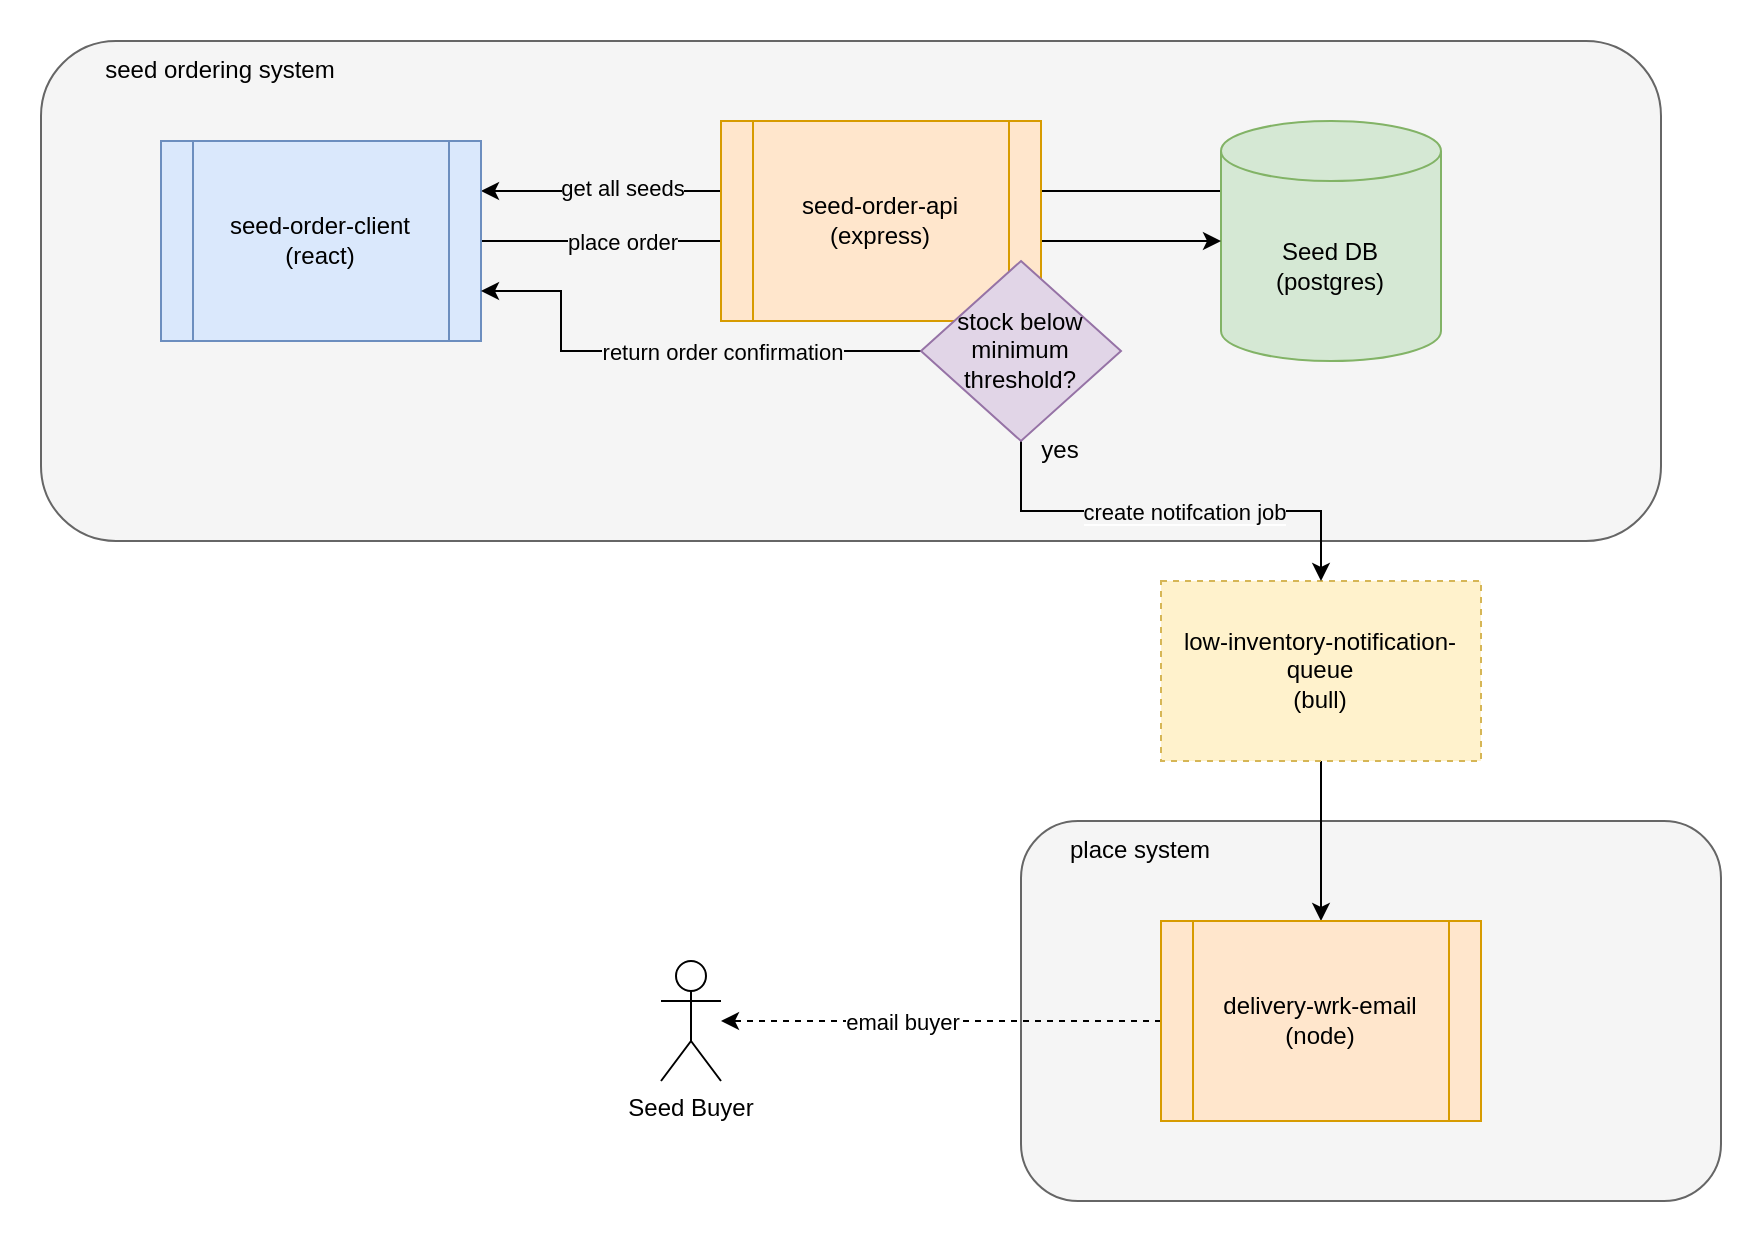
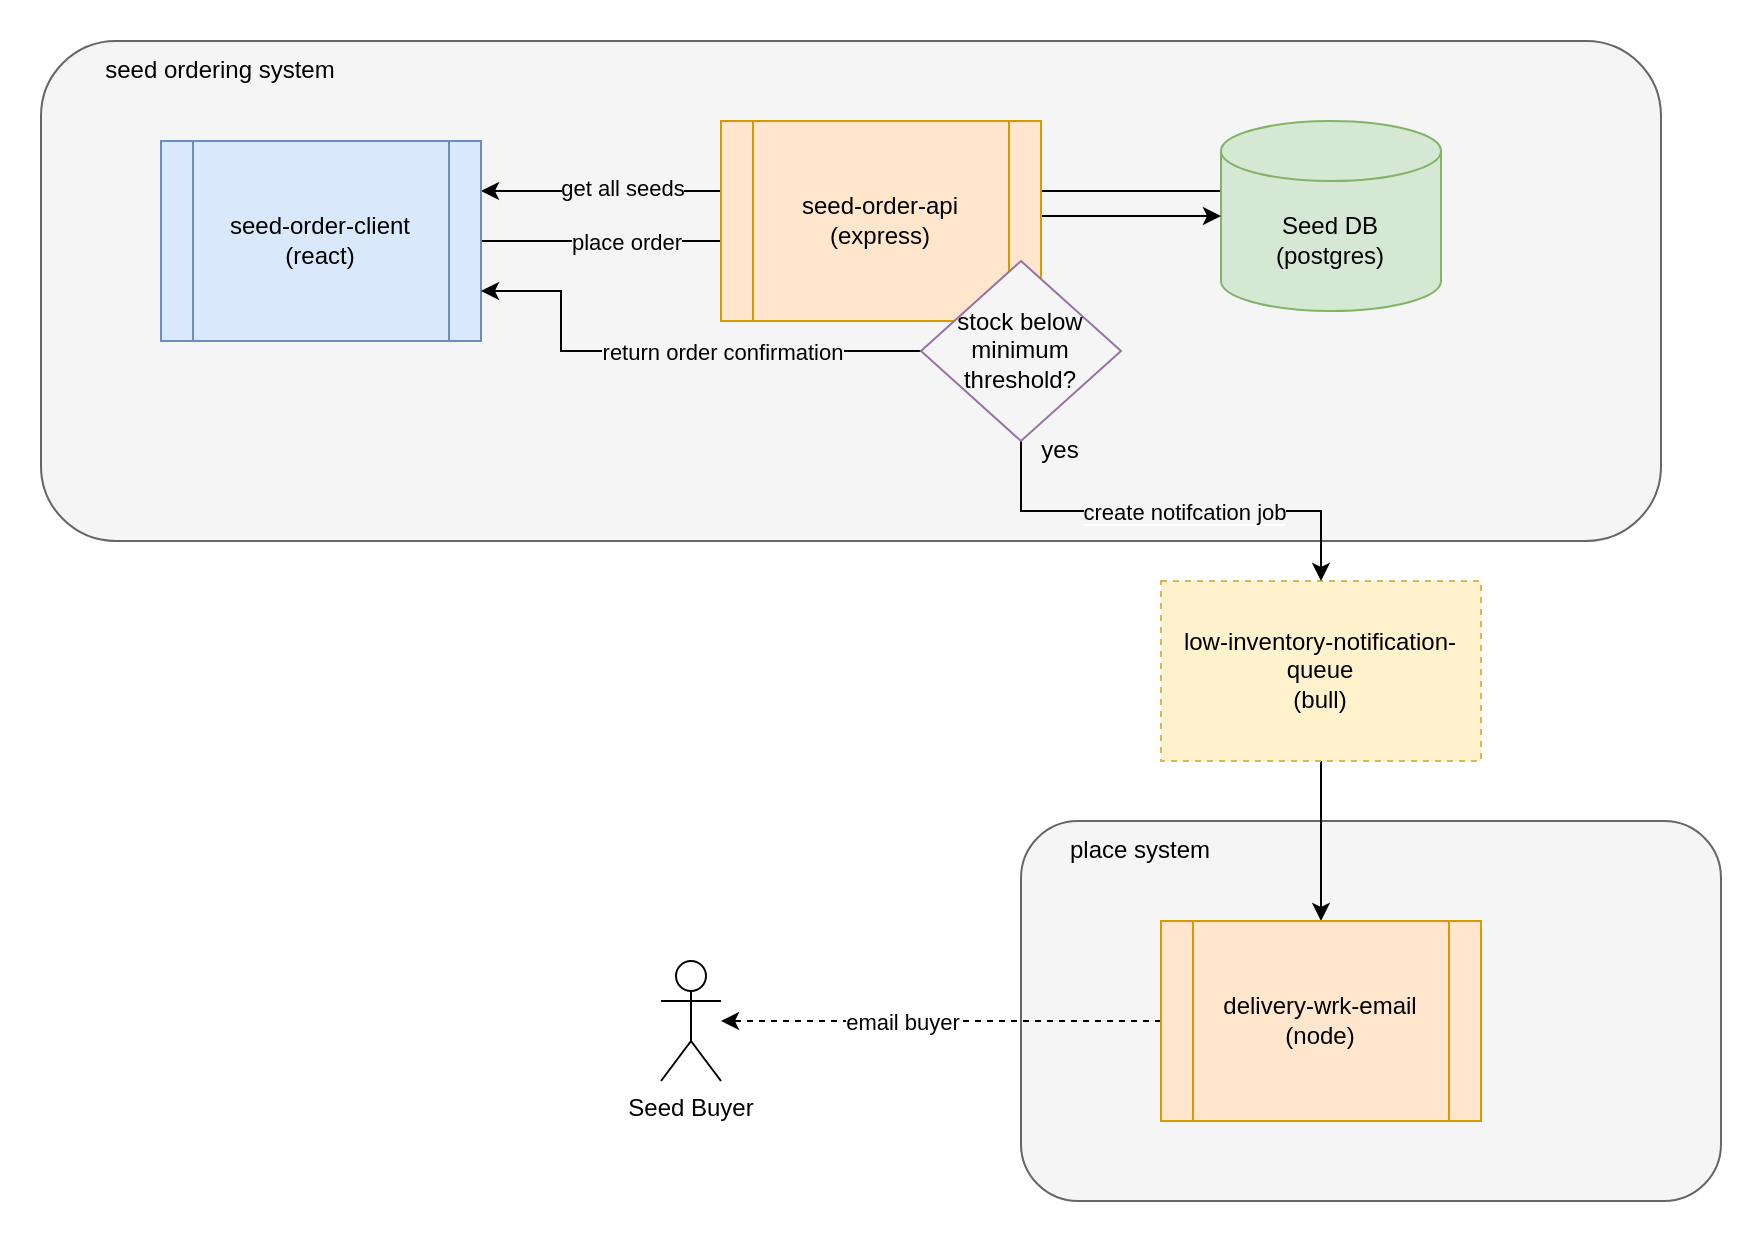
(1331, 241) -> (1331, 216)
(1021, 351) -> (1021, 351)
